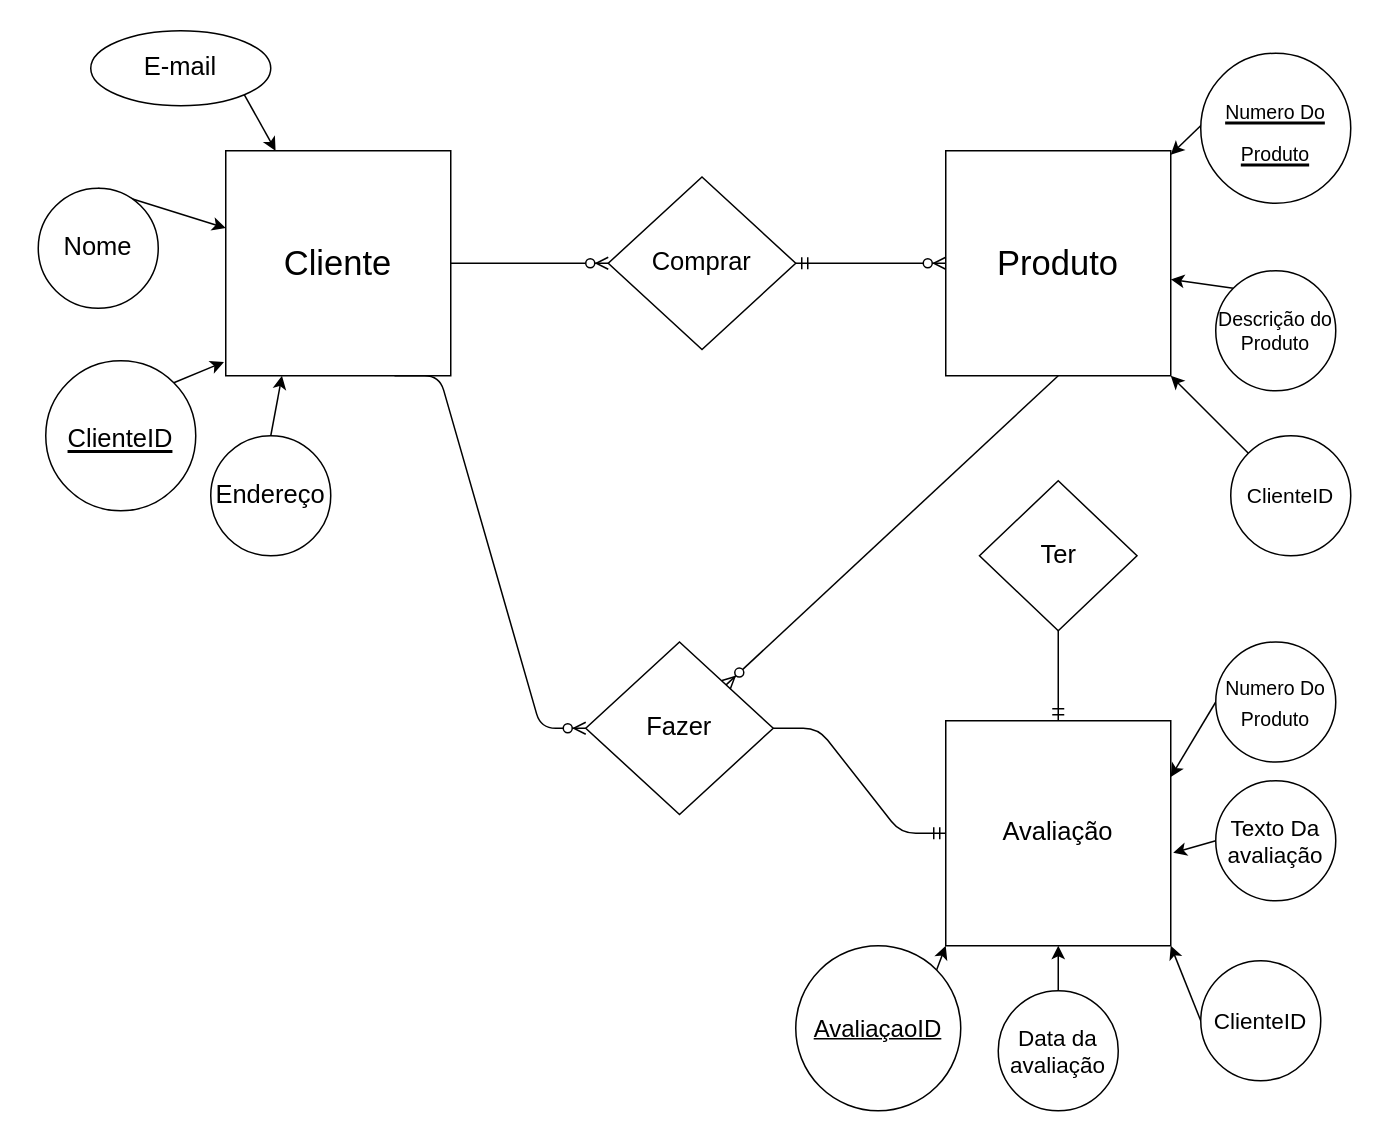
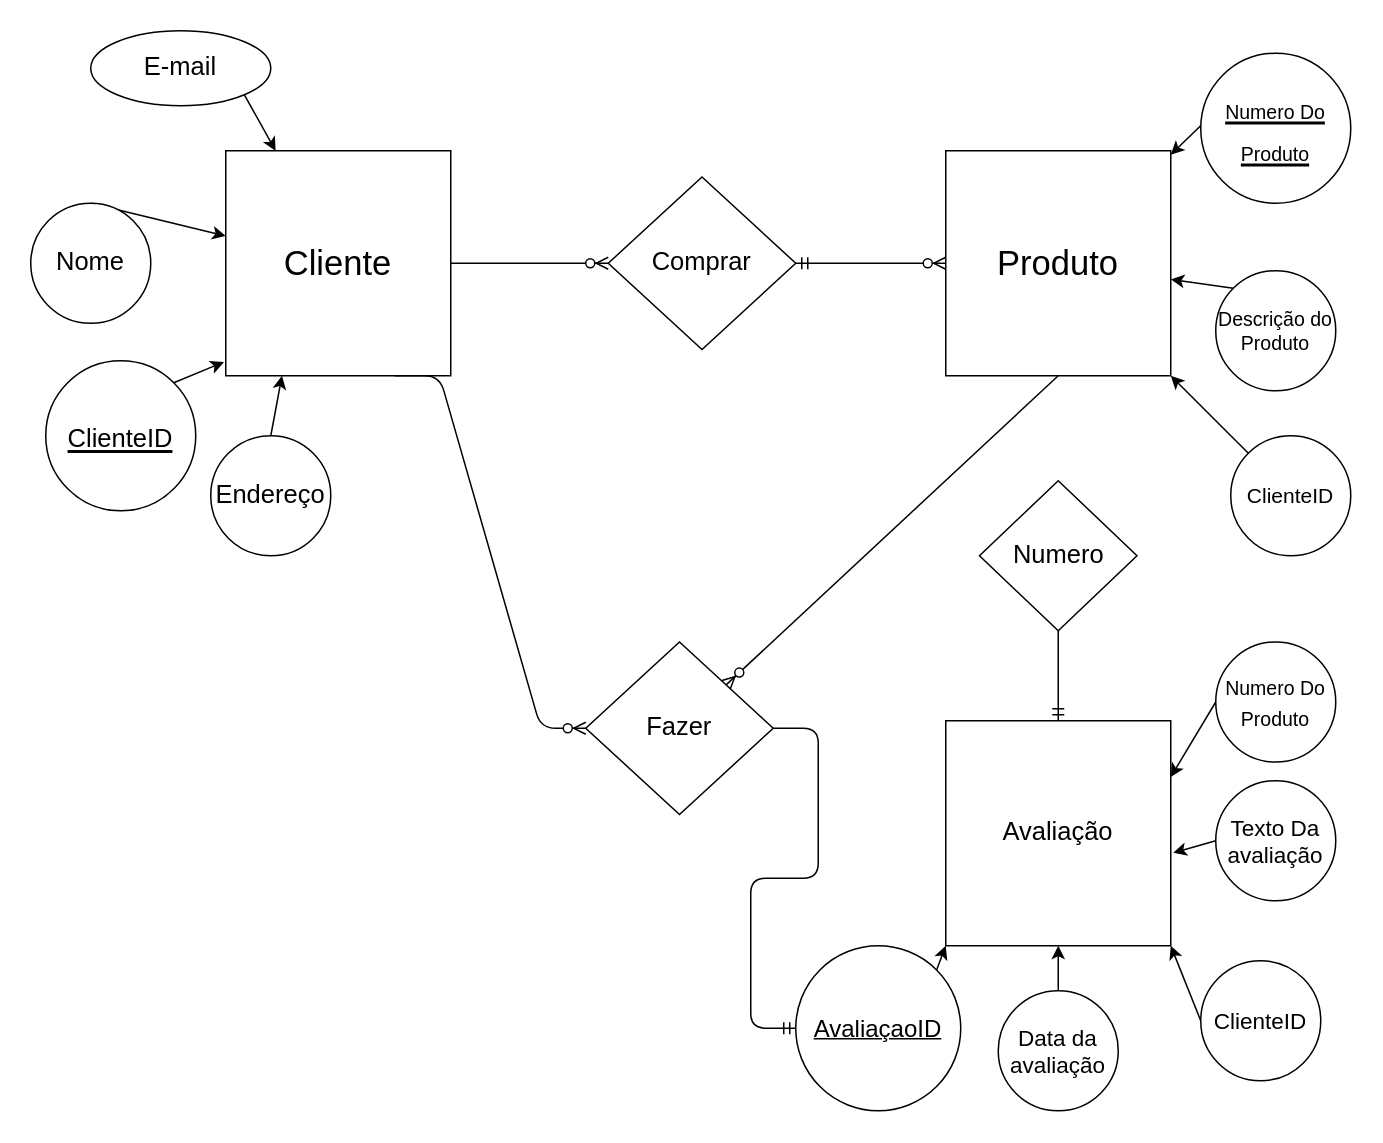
(98, 248) -> (91, 263)
(1059, 556) -> (1059, 556)
(870, 794) -> (768, 878)
